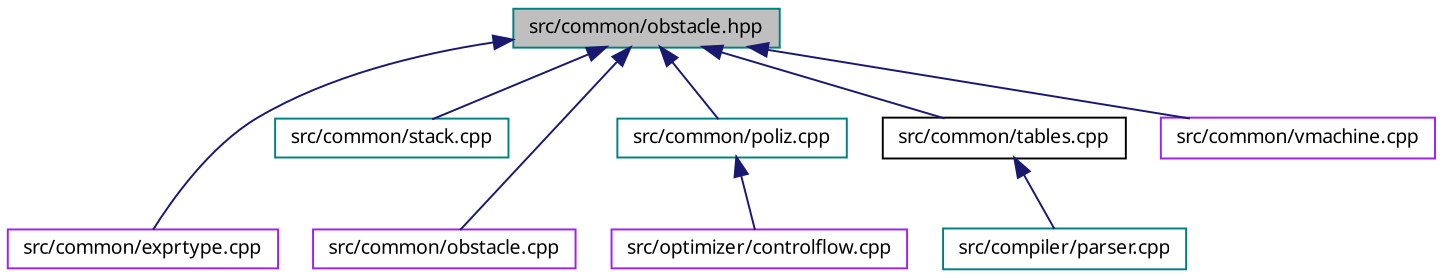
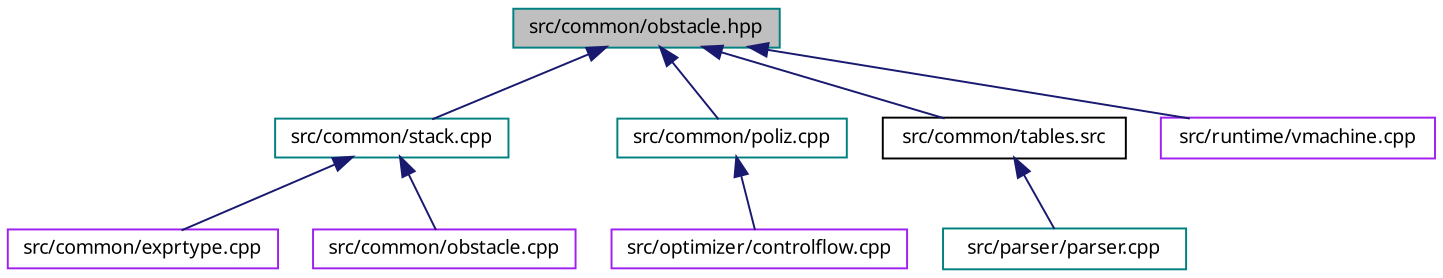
(300, 96) -> (258, 197)
(1004, 138) -> (1004, 138)
(1298, 138) -> (1298, 138)
(539, 146) -> (422, 202)
(1065, 249) -> (1065, 249)
